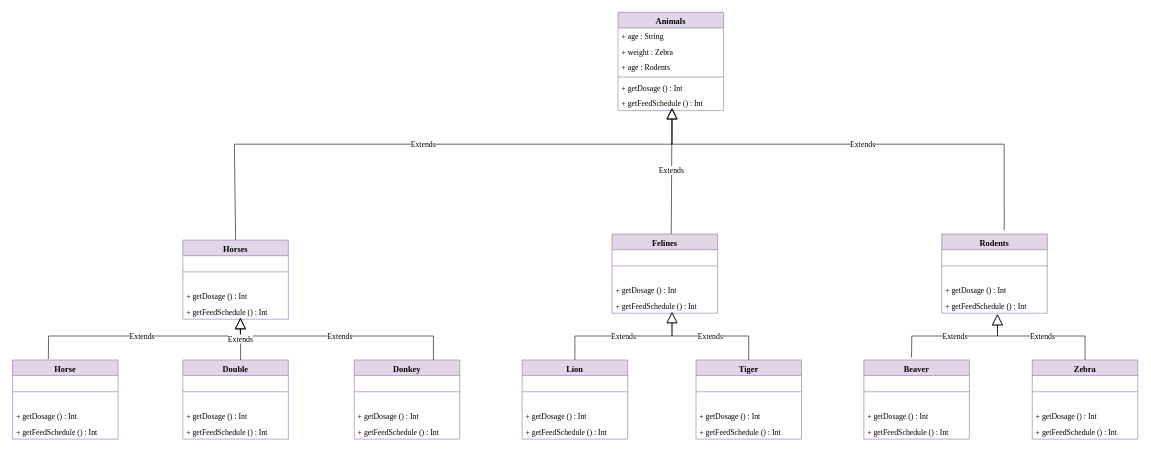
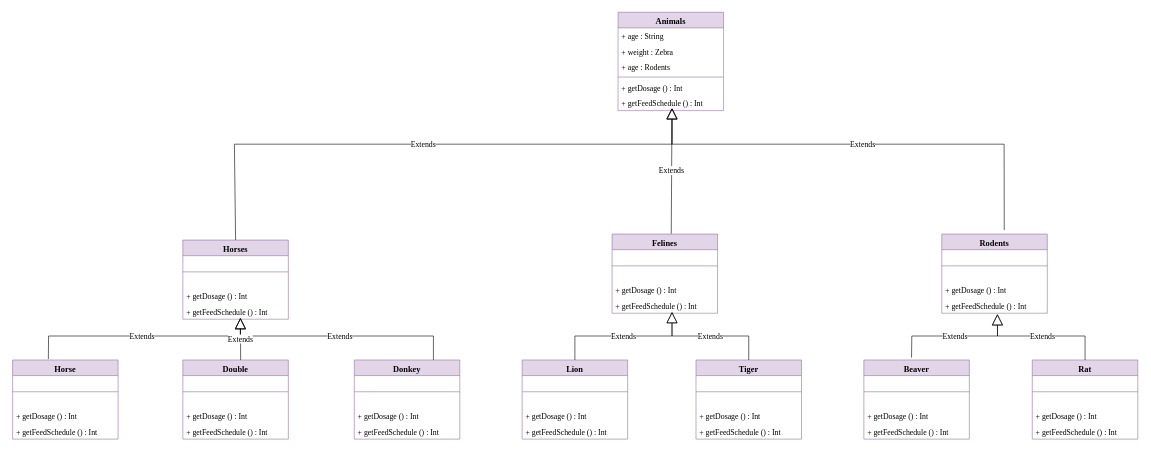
(1085, 369) -> (1085, 369)
